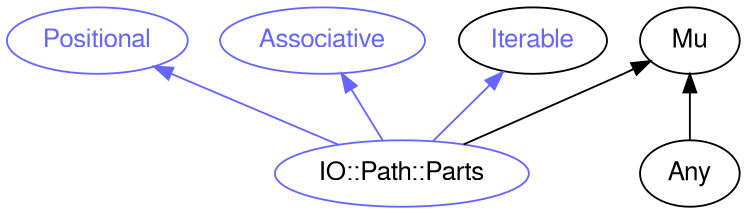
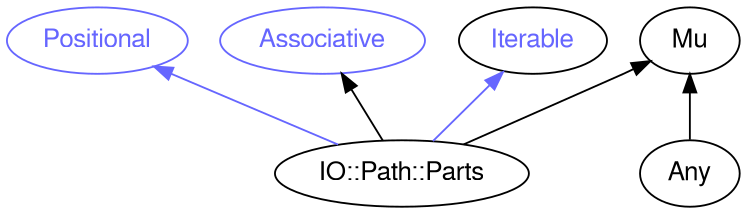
(367, 115) -> (367, 115)
(402, 174) -> (402, 174)
